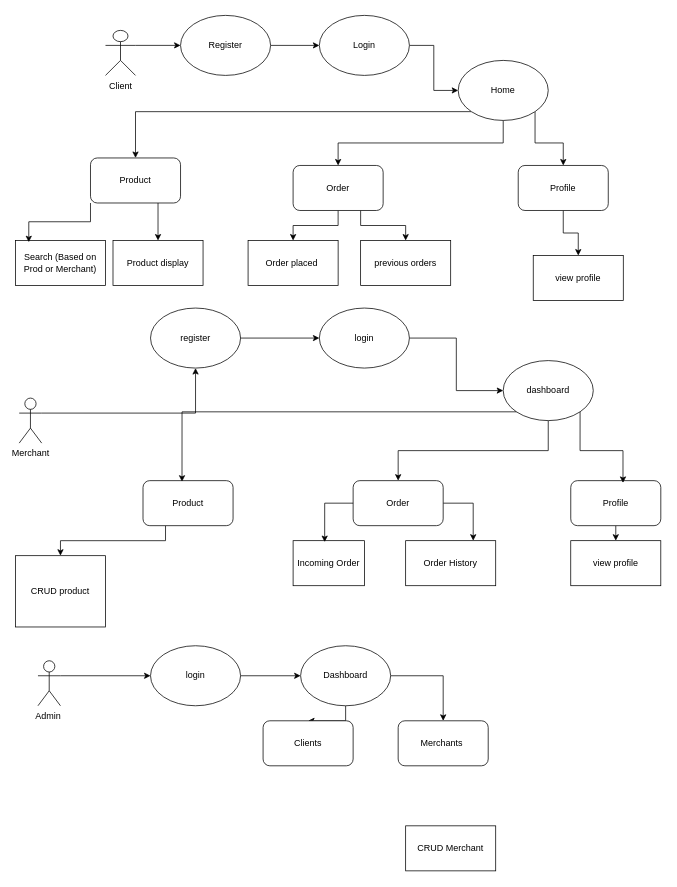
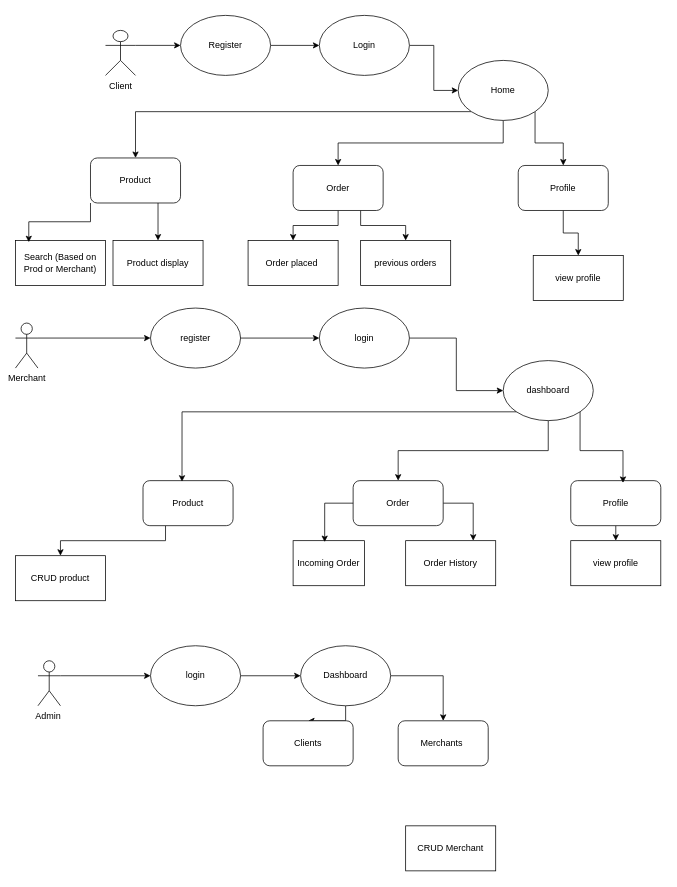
(30, 420) -> (27, 345)
(60, 591) -> (60, 578)
